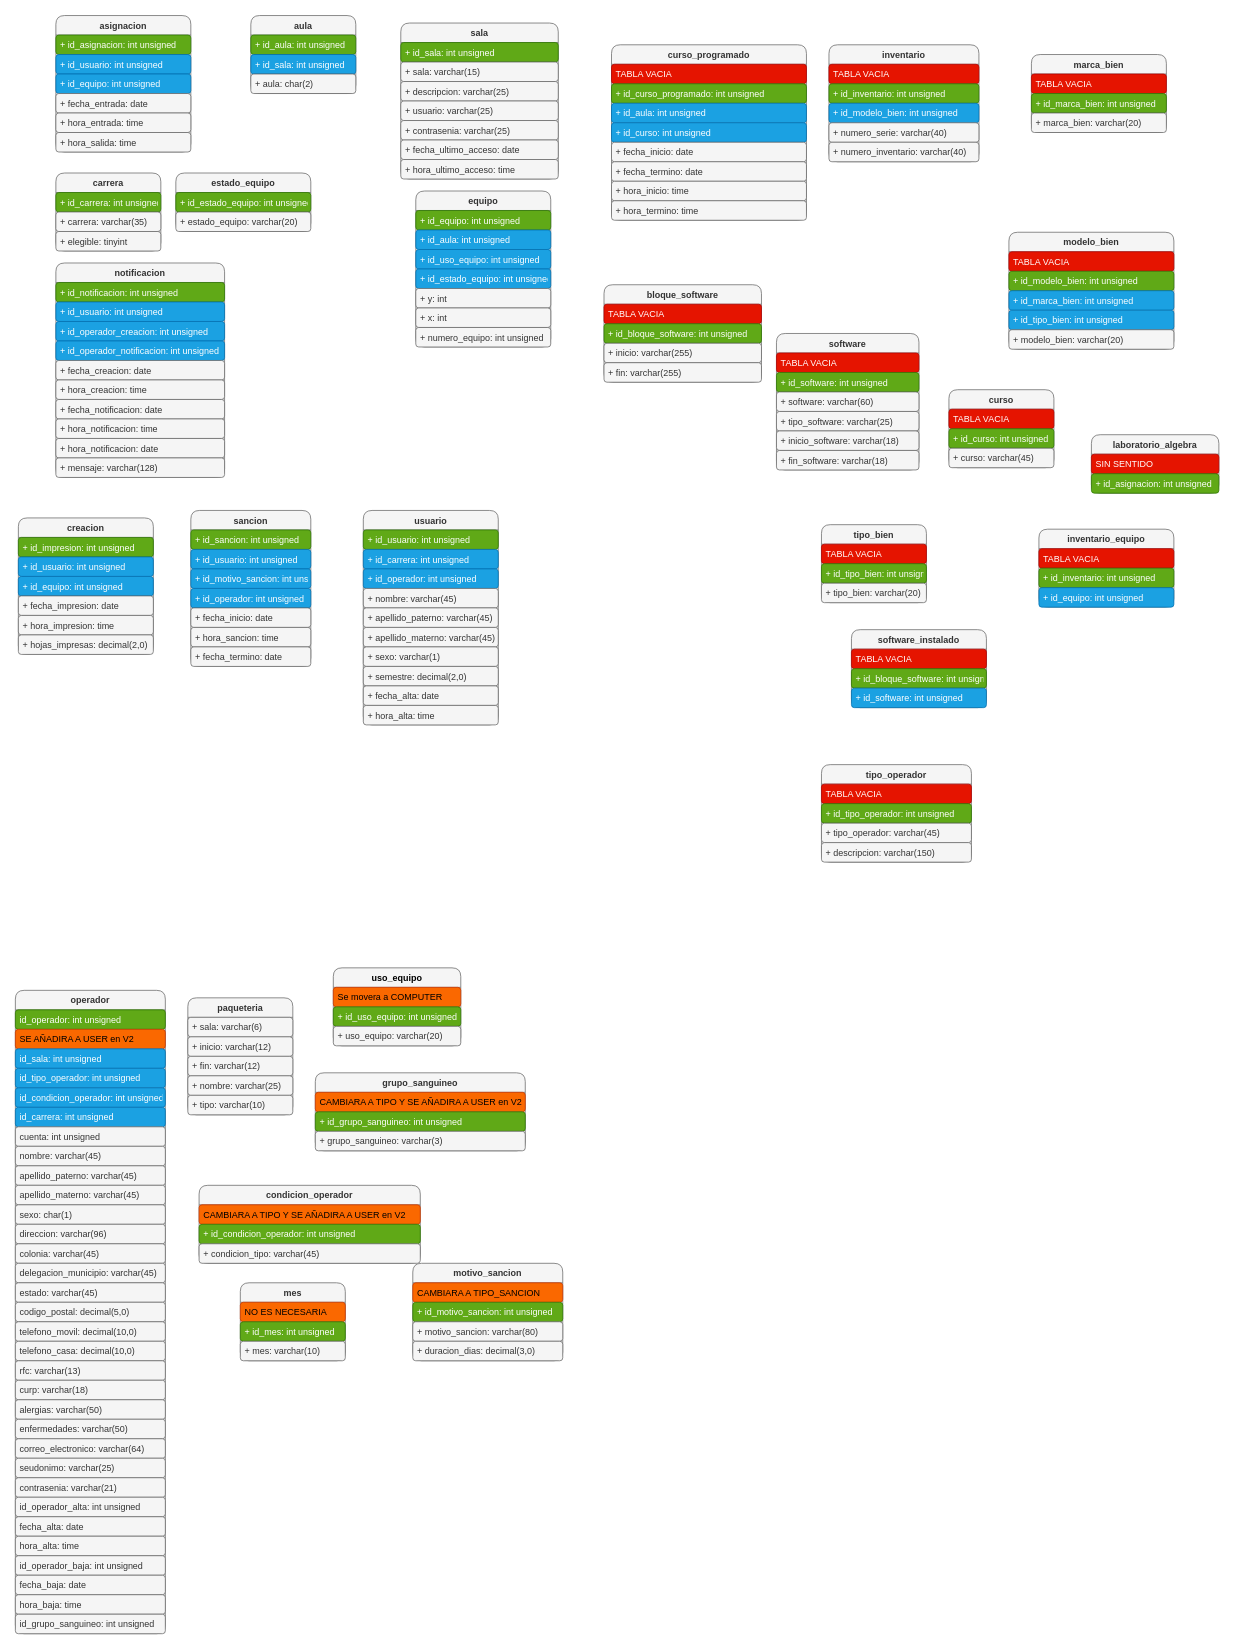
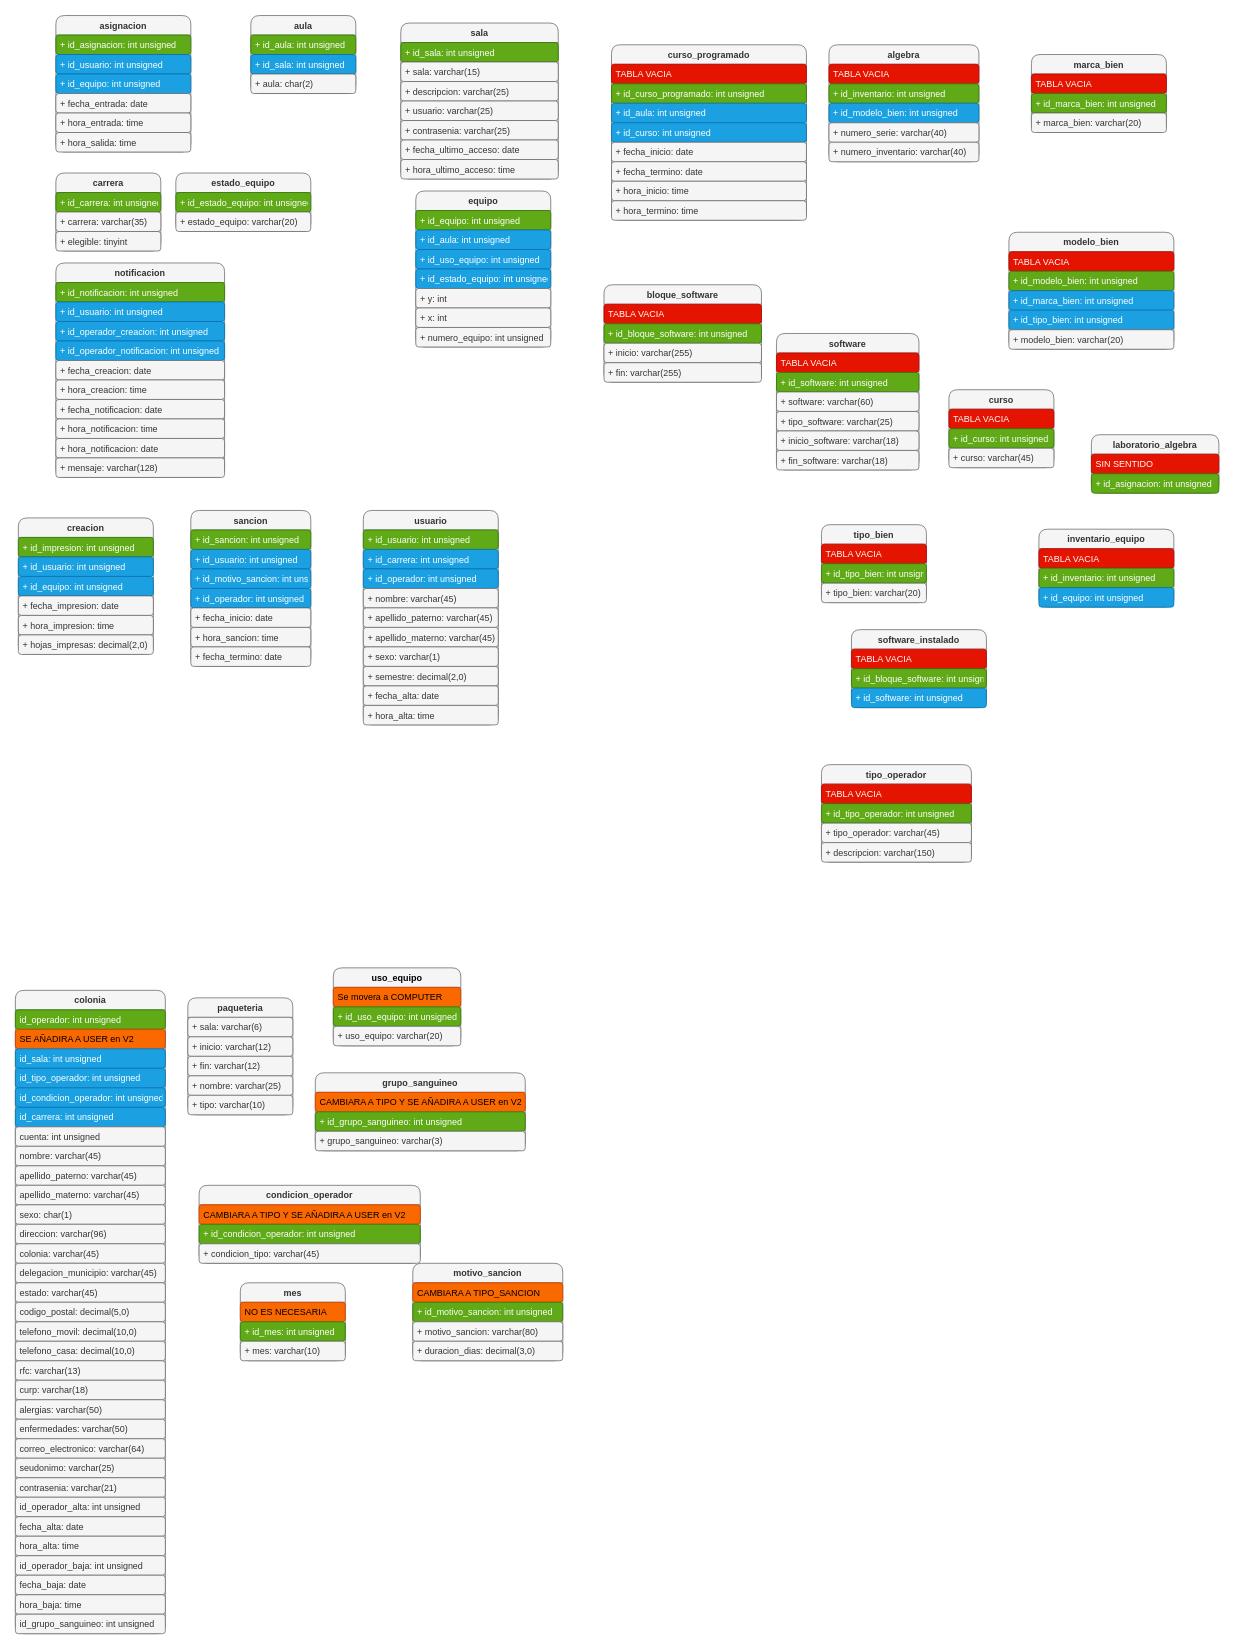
(904, 55) -> (904, 55)
(90, 1001) -> (90, 1001)
